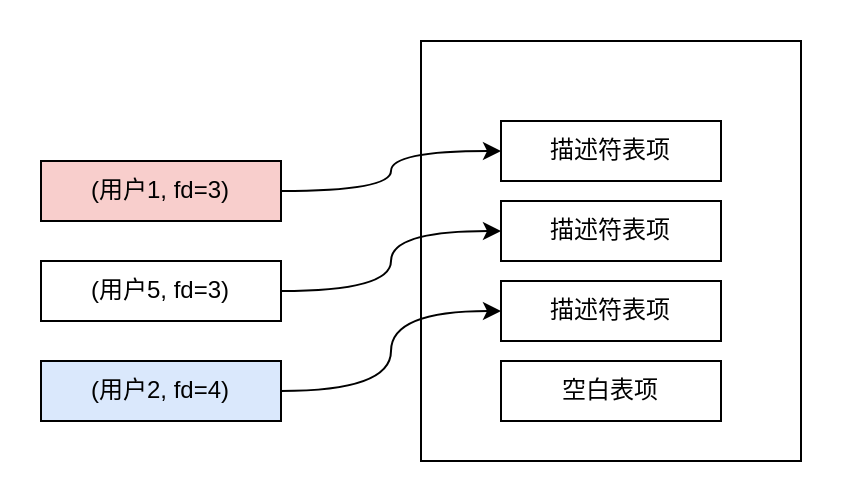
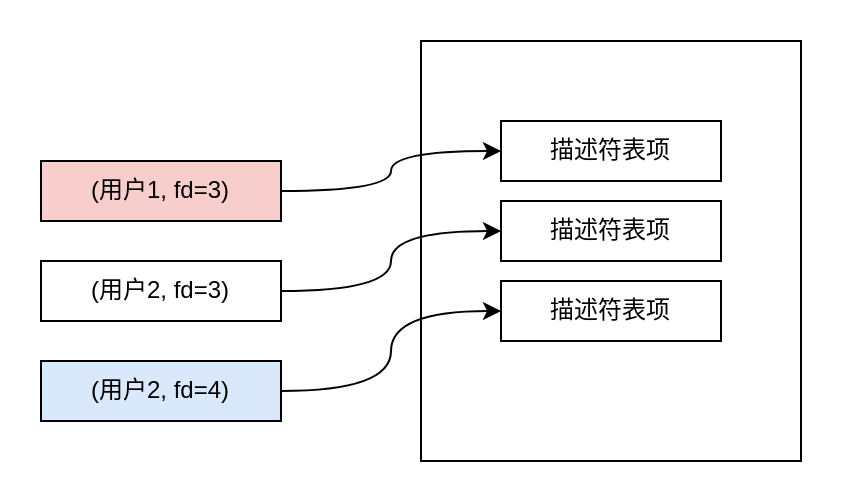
(161, 291) -> (161, 291)
(611, 391) -> none
